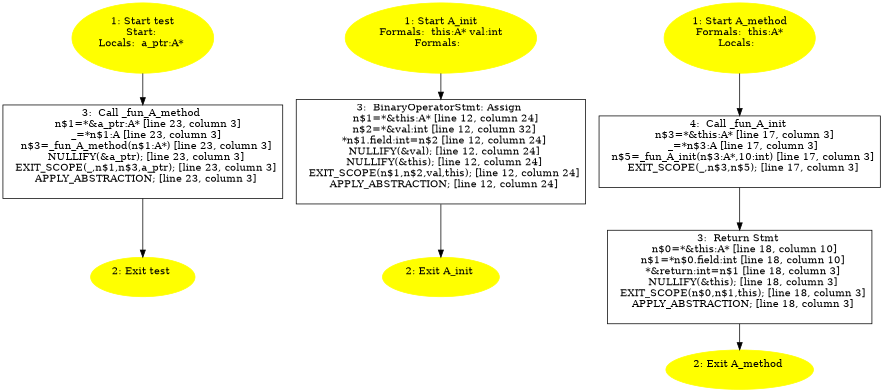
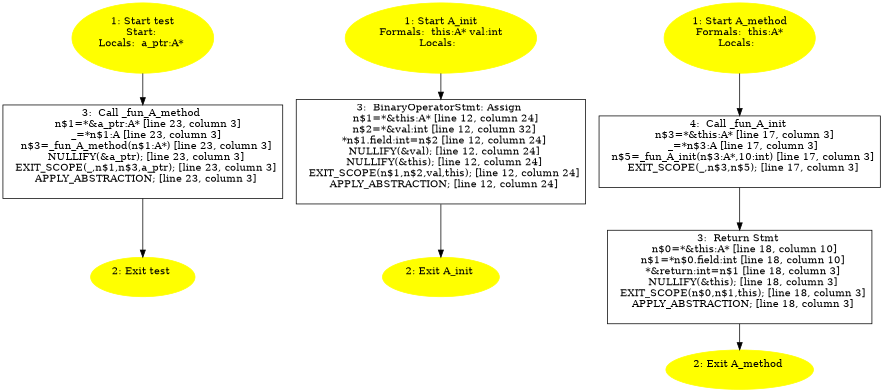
(441, 38) -> (441, 38)
